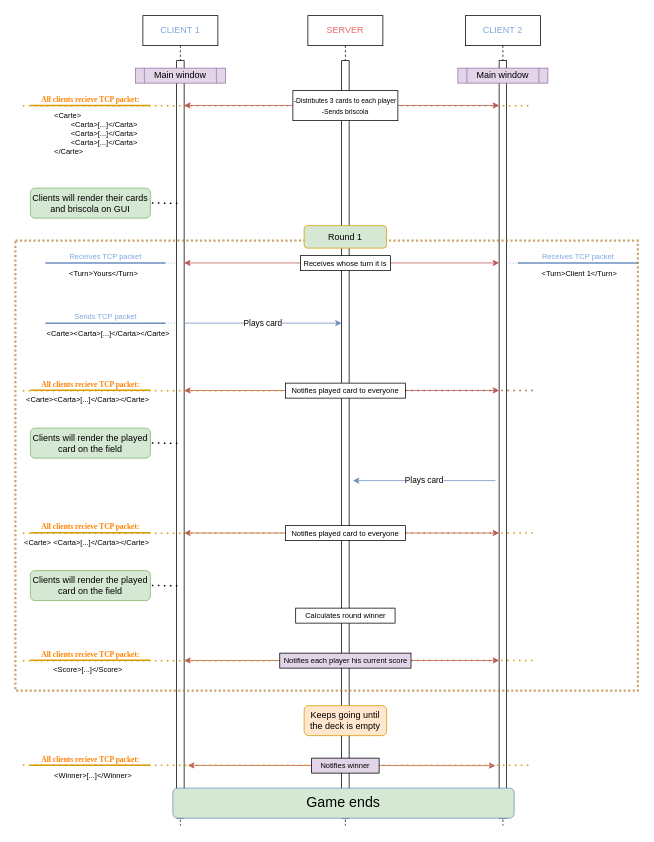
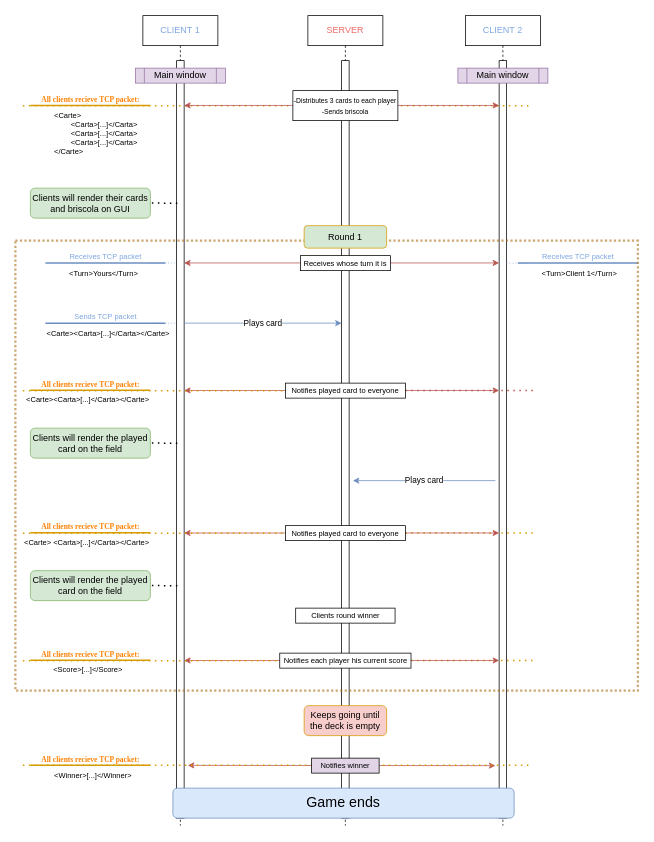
(346, 615) -> (346, 615)
(345, 660) -> (345, 660)
(345, 720) -> (345, 720)
(344, 803) -> (344, 803)
